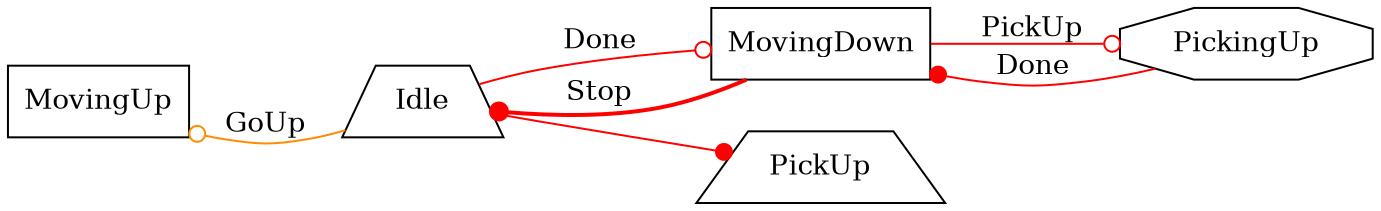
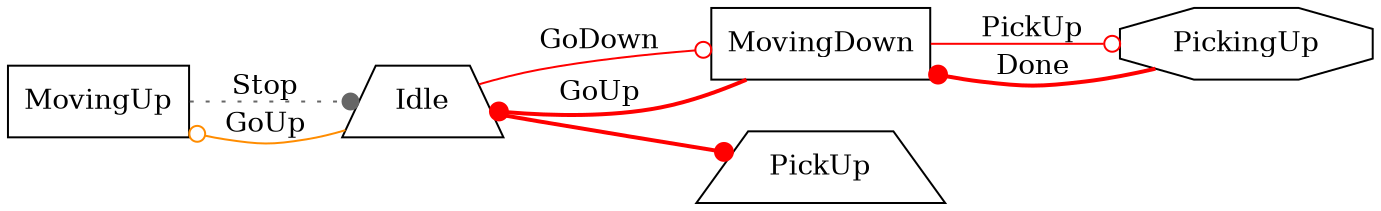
(600, 41) -> (600, 41)
(1051, 85) -> (1051, 85)
(600, 93) -> (600, 93)
none -> (266, 102)
(604, 132) -> (604, 132)
